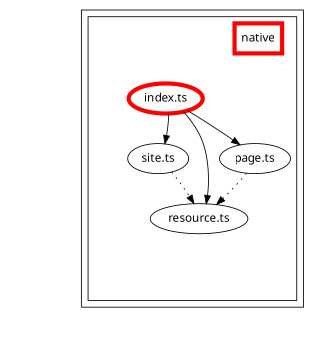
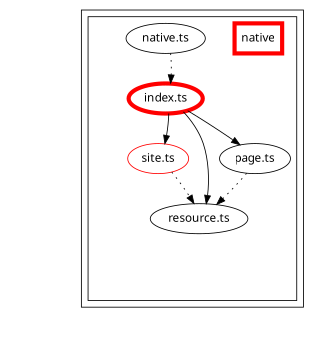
none -> (166, 38)
(158, 159) -> (158, 159)
